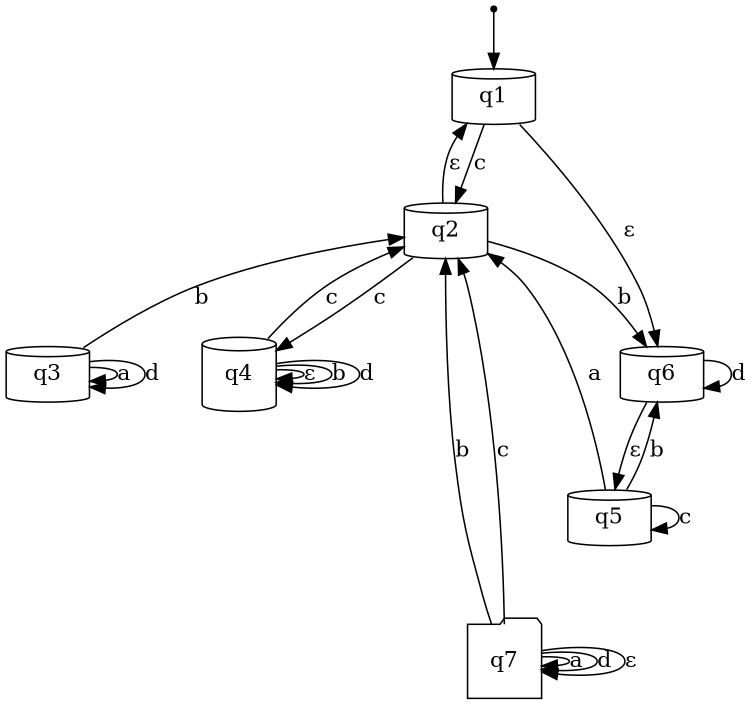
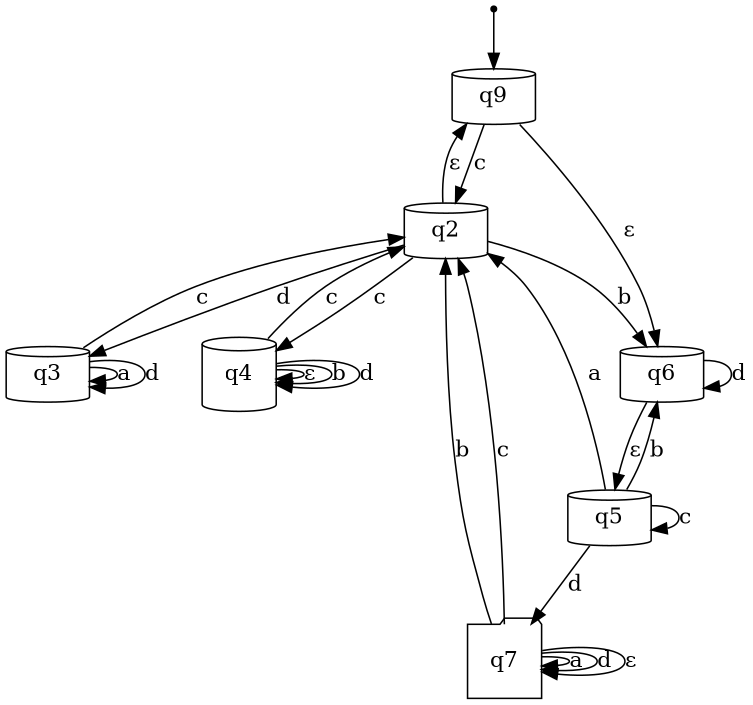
(494, 97) -> (494, 97)
none -> (253, 295)
(202, 298) -> (202, 298)
none -> (565, 579)
